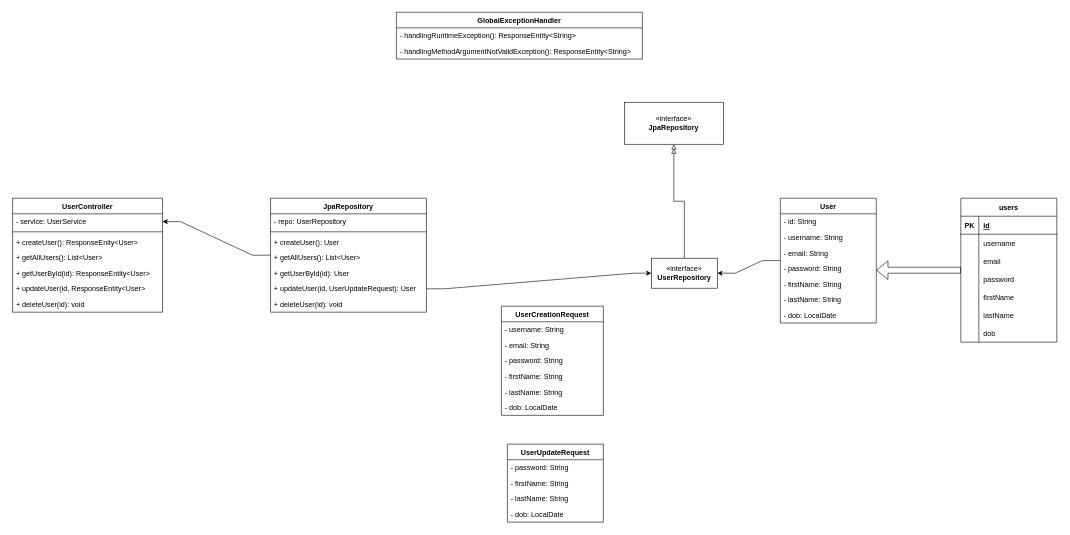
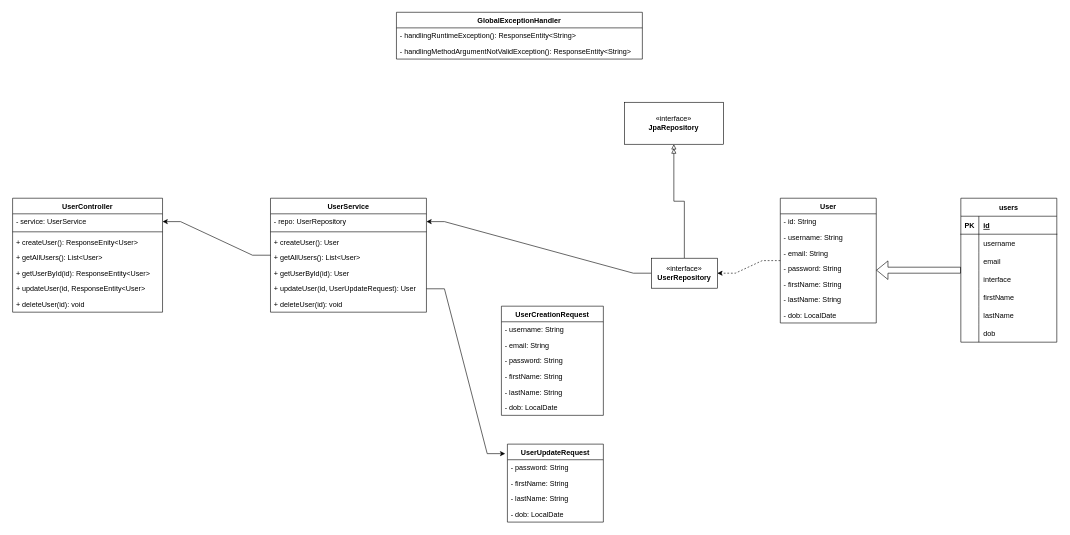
(348, 206) -> (348, 206)
none -> (531, 245)
(750, 266) -> (750, 266)
(1000, 280) -> (1001, 280)
(536, 281) -> (467, 378)
